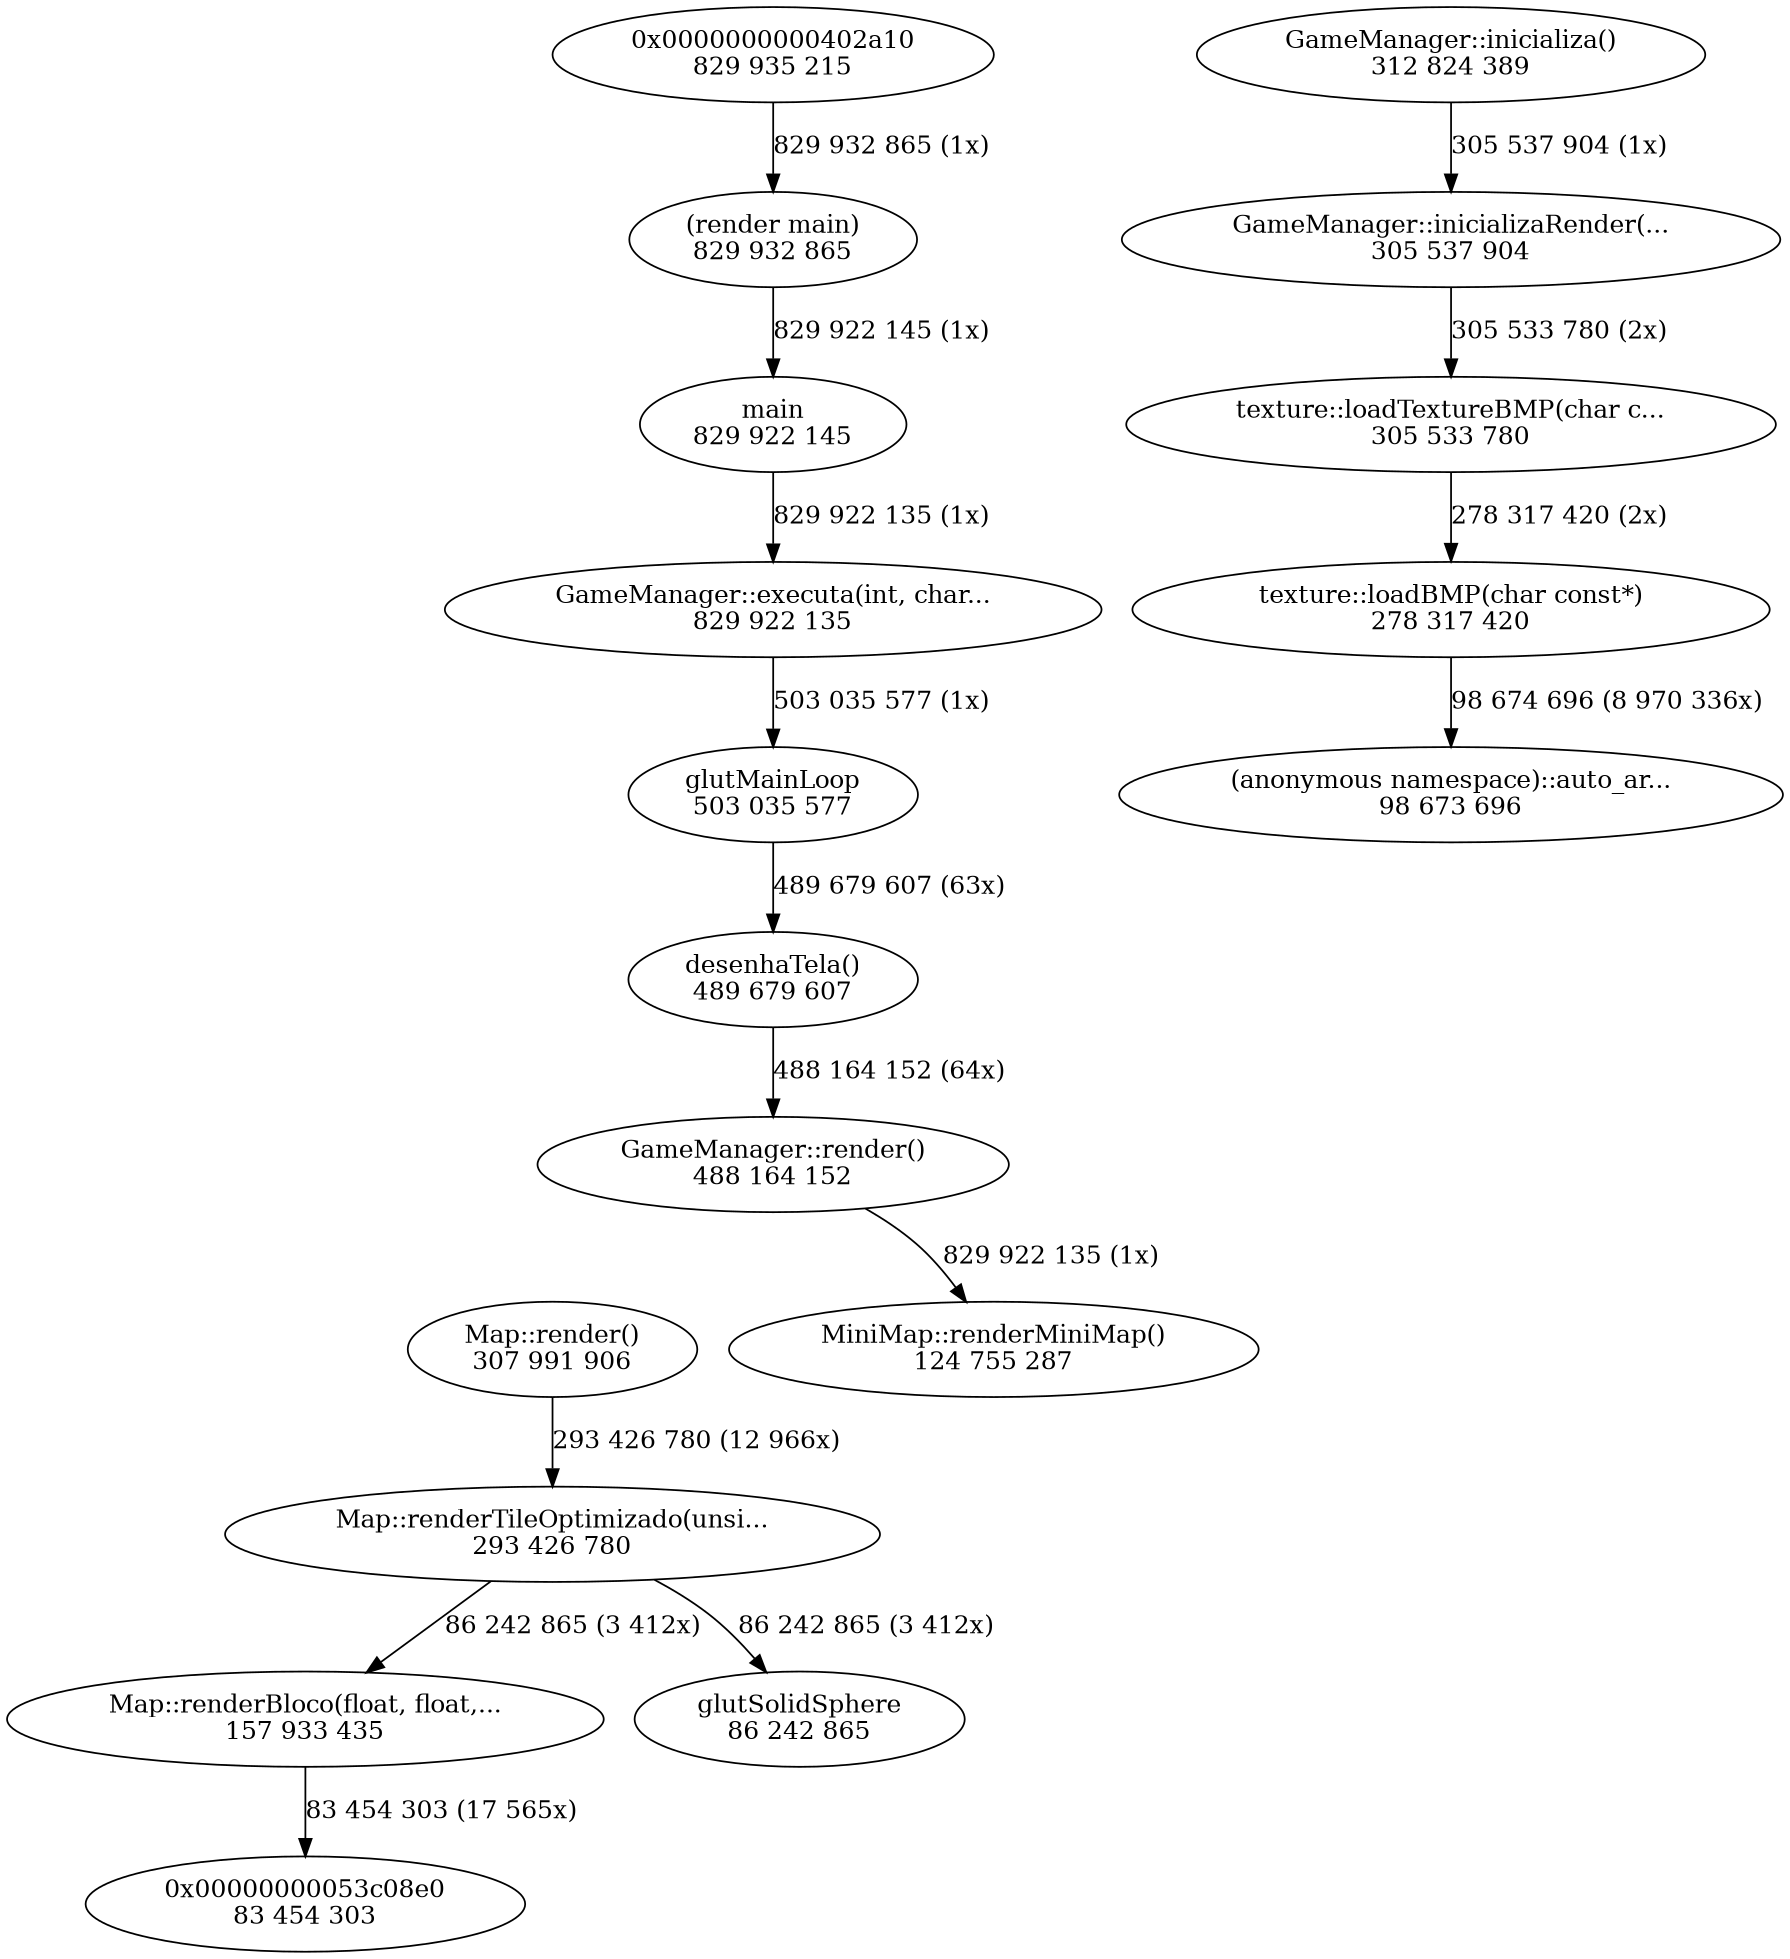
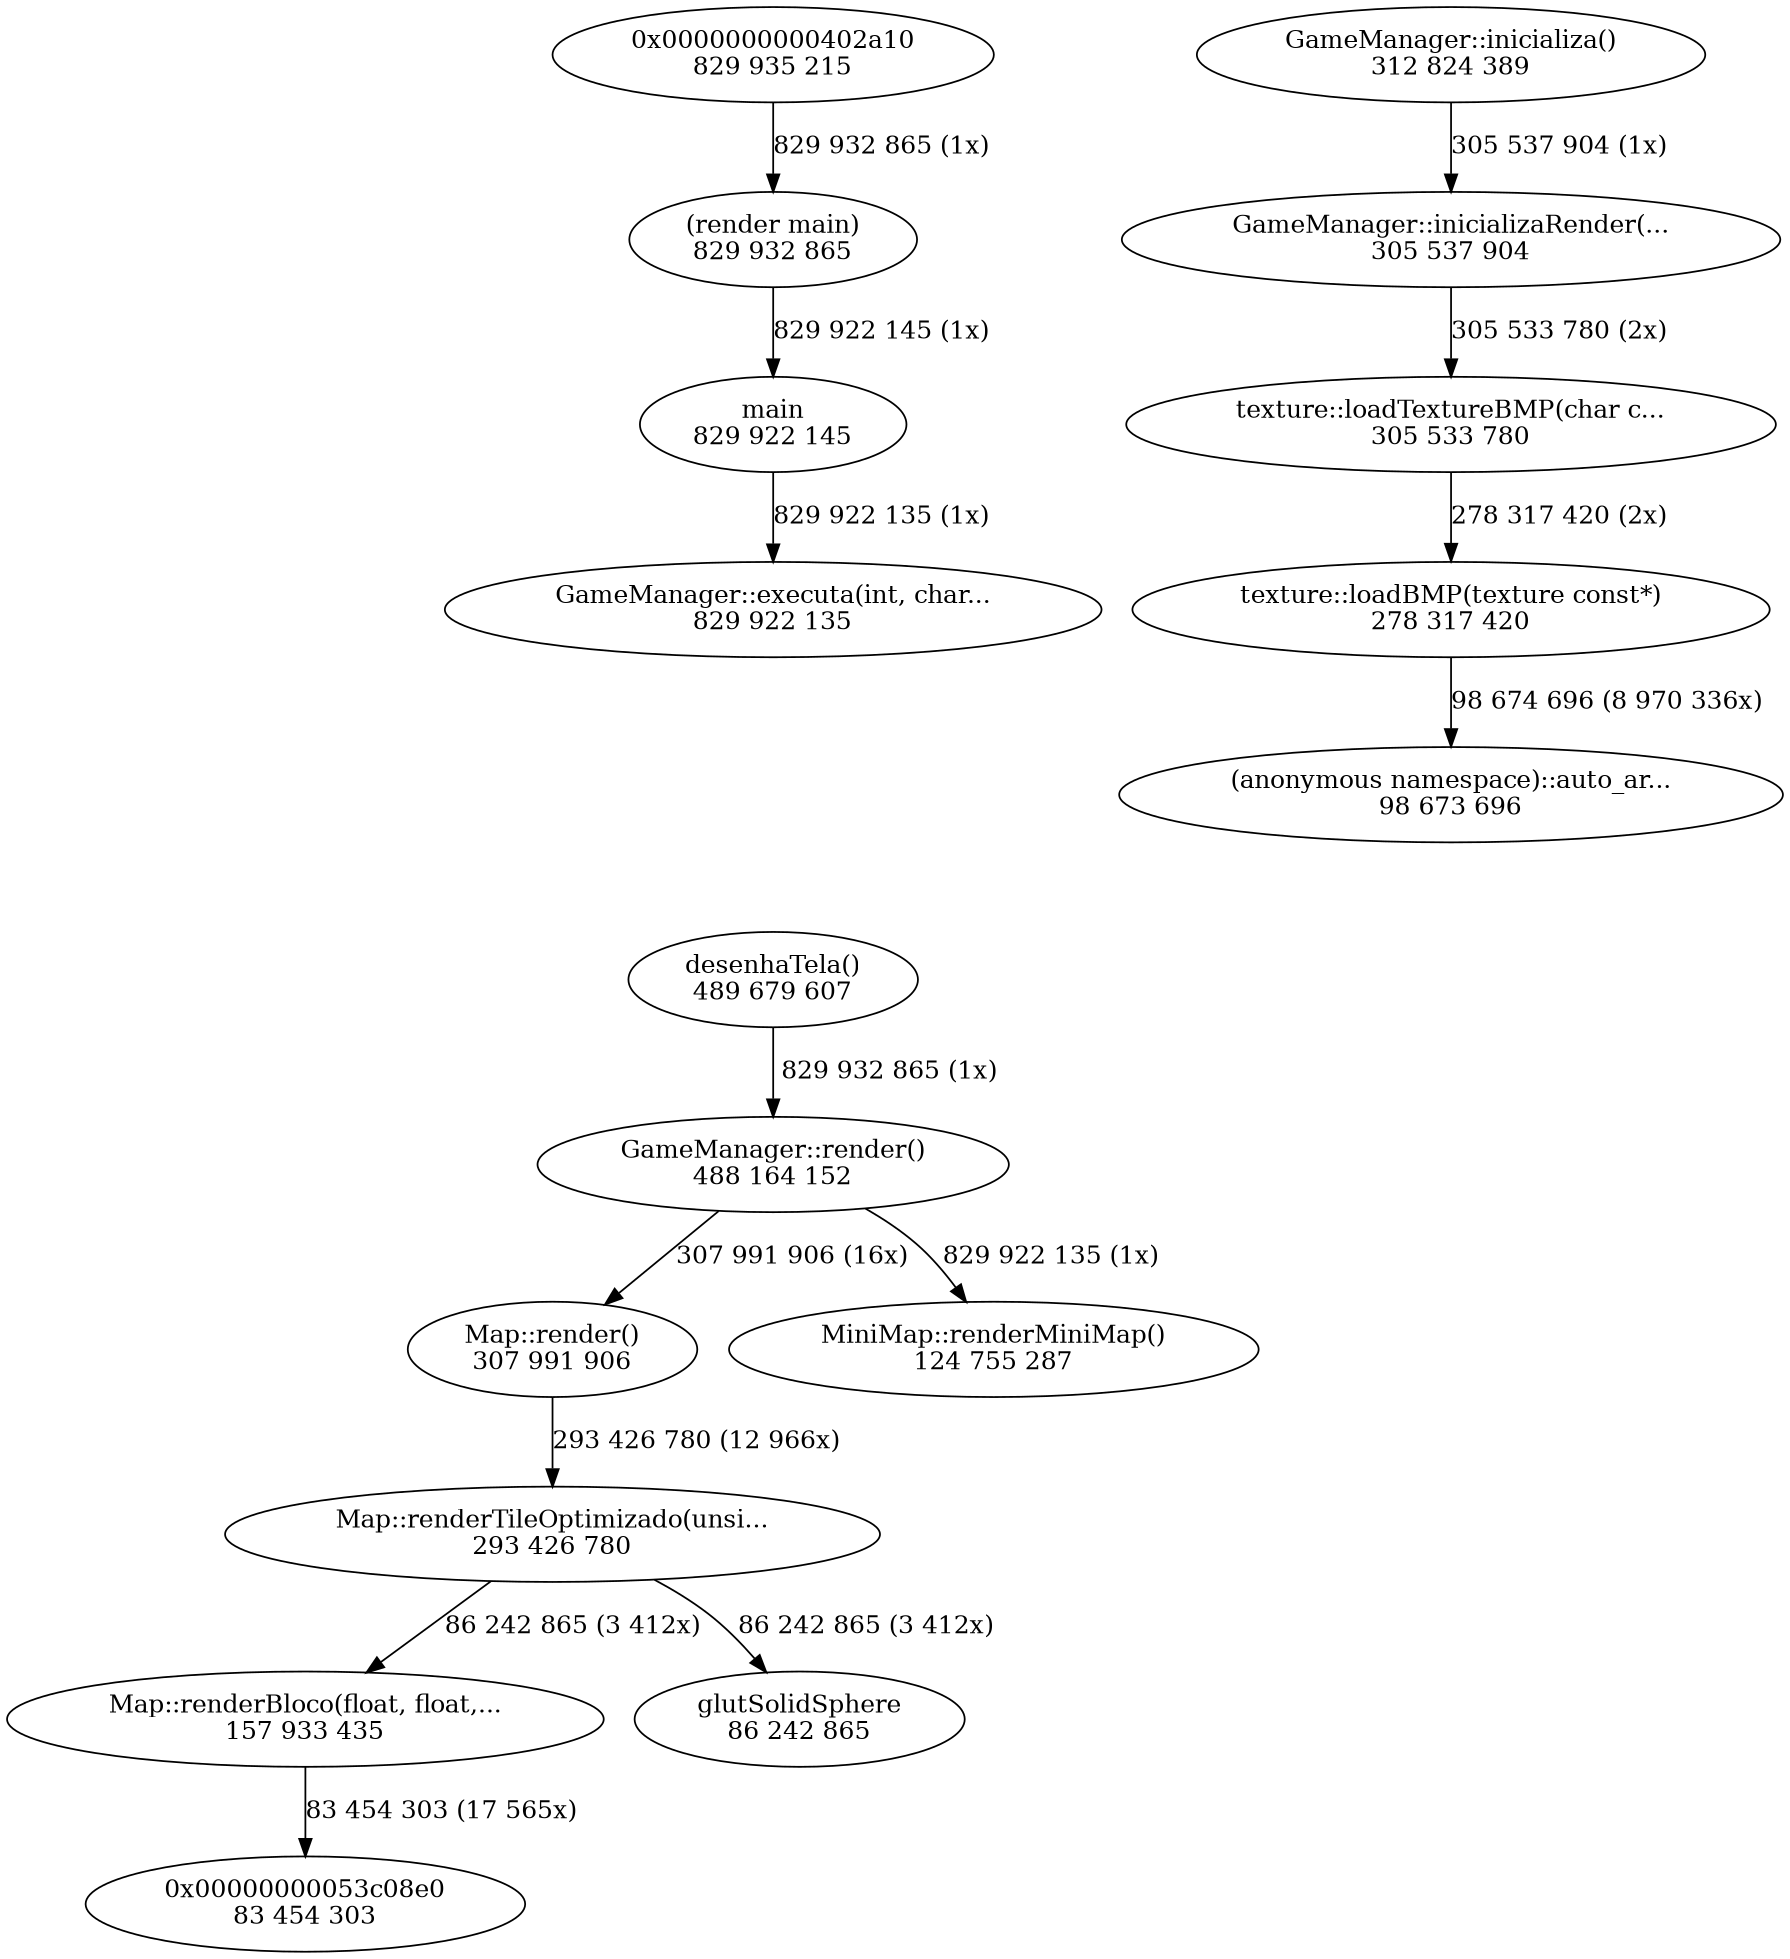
(1451, 610) -> (1451, 610)
(773, 795) -> none
(890, 1072) -> (890, 1072)
none -> (669, 1252)
